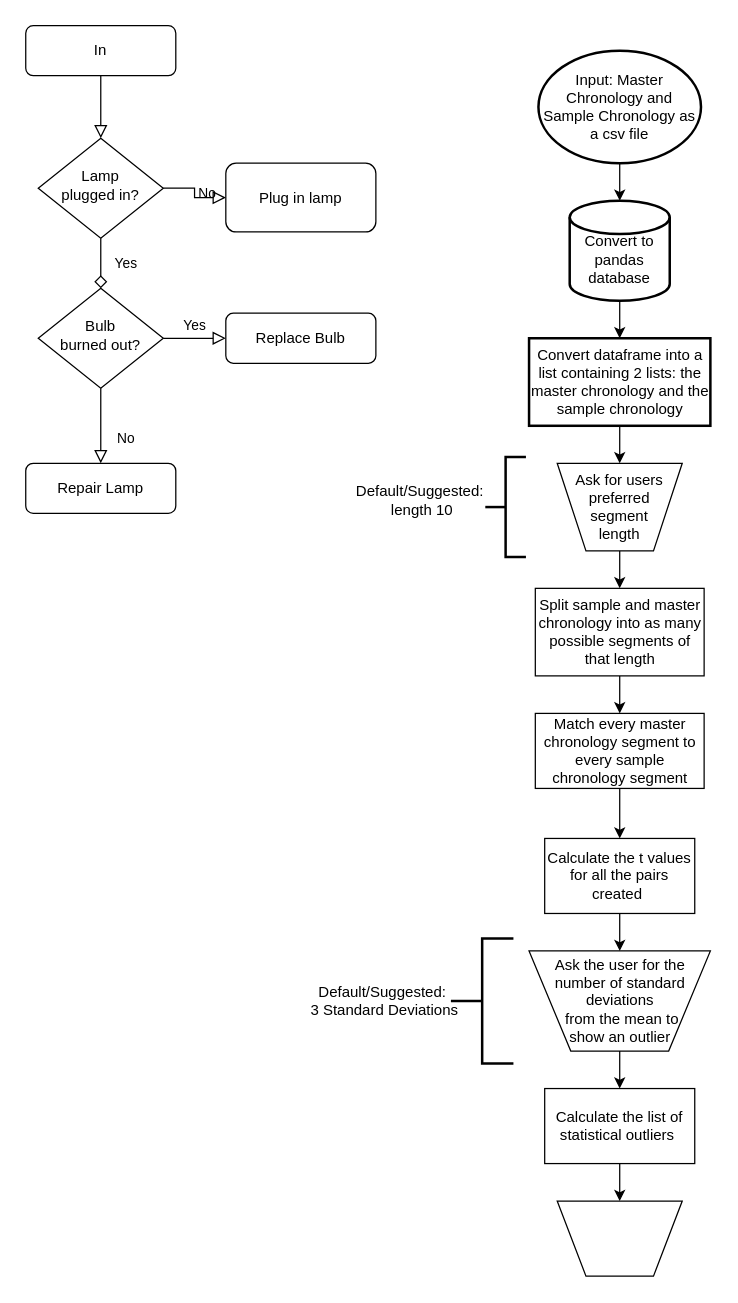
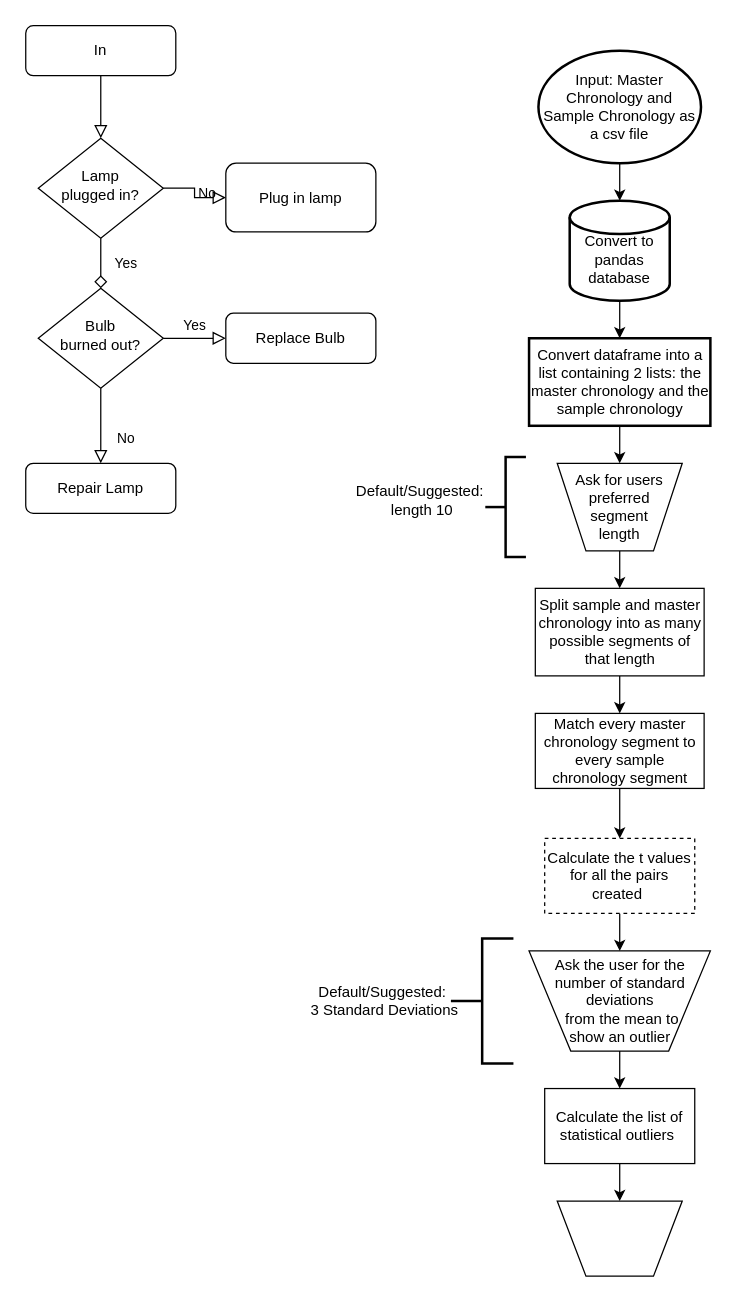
(619, 876) -> (619, 876)
